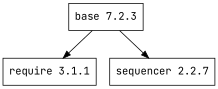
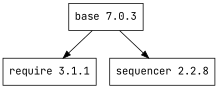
(106, 17) -> (106, 17)
(162, 72) -> (162, 72)
